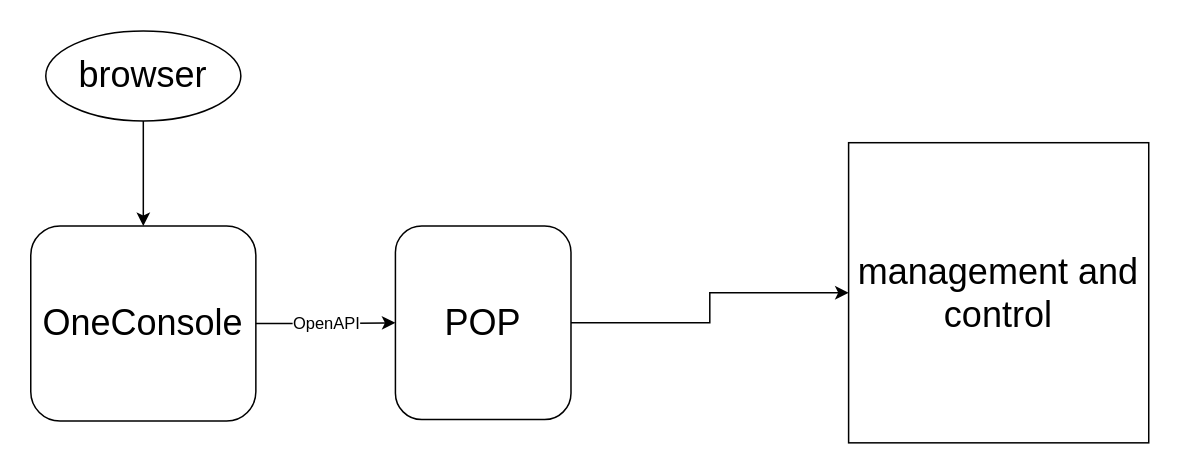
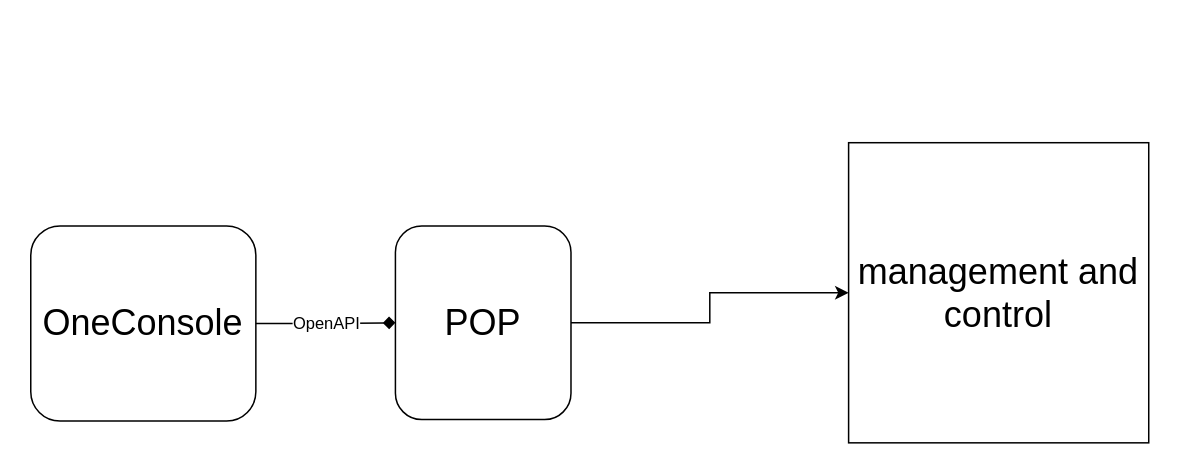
(143, 76) -> none
(143, 168) -> none
(384, 323) -> (383, 323)
